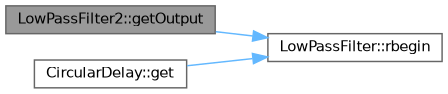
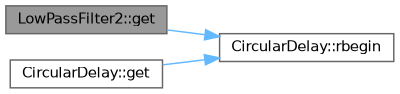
(111, 20) -> (86, 20)
(355, 48) -> (307, 48)
